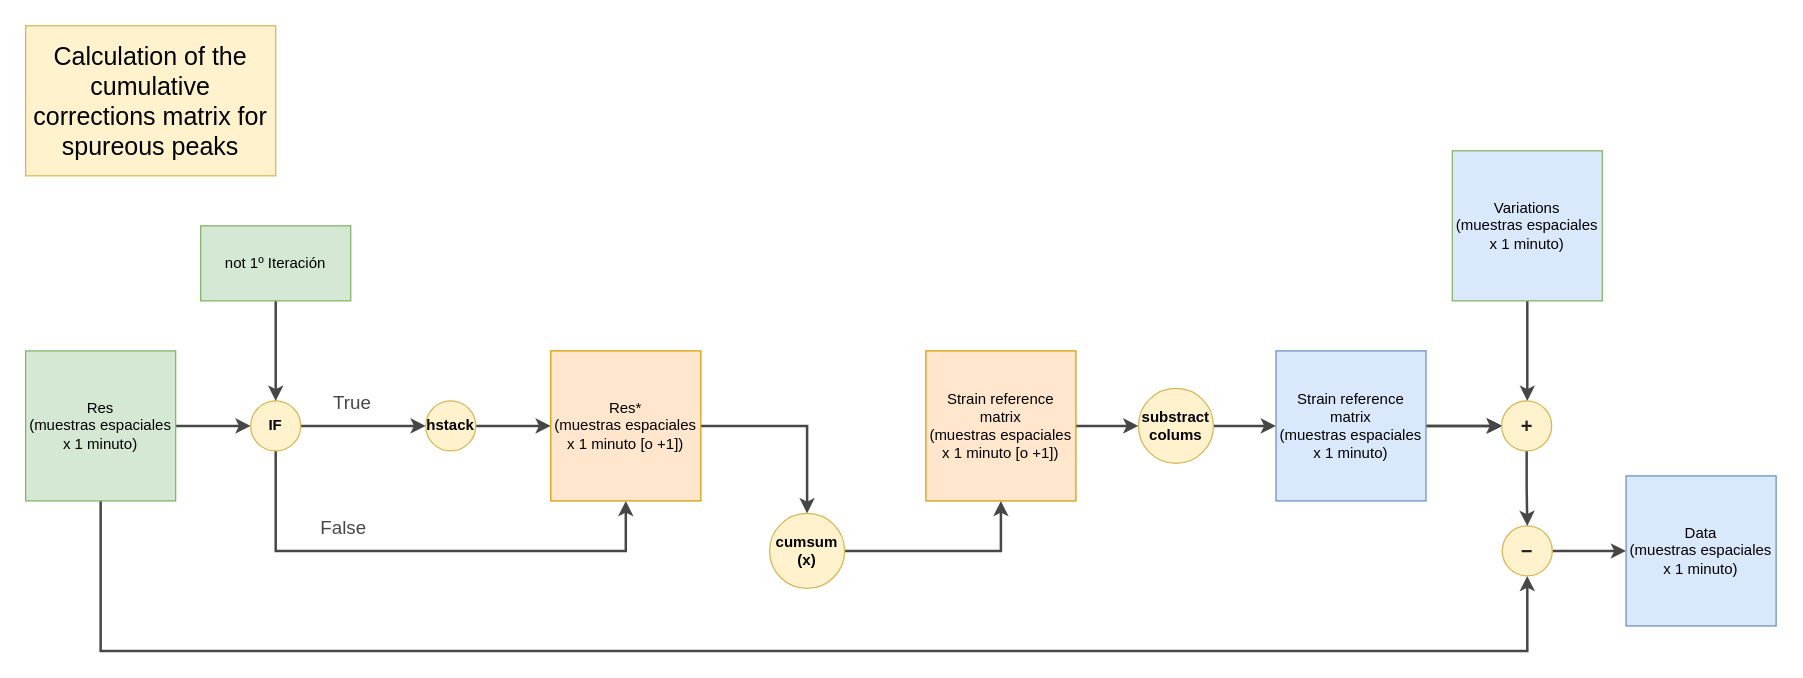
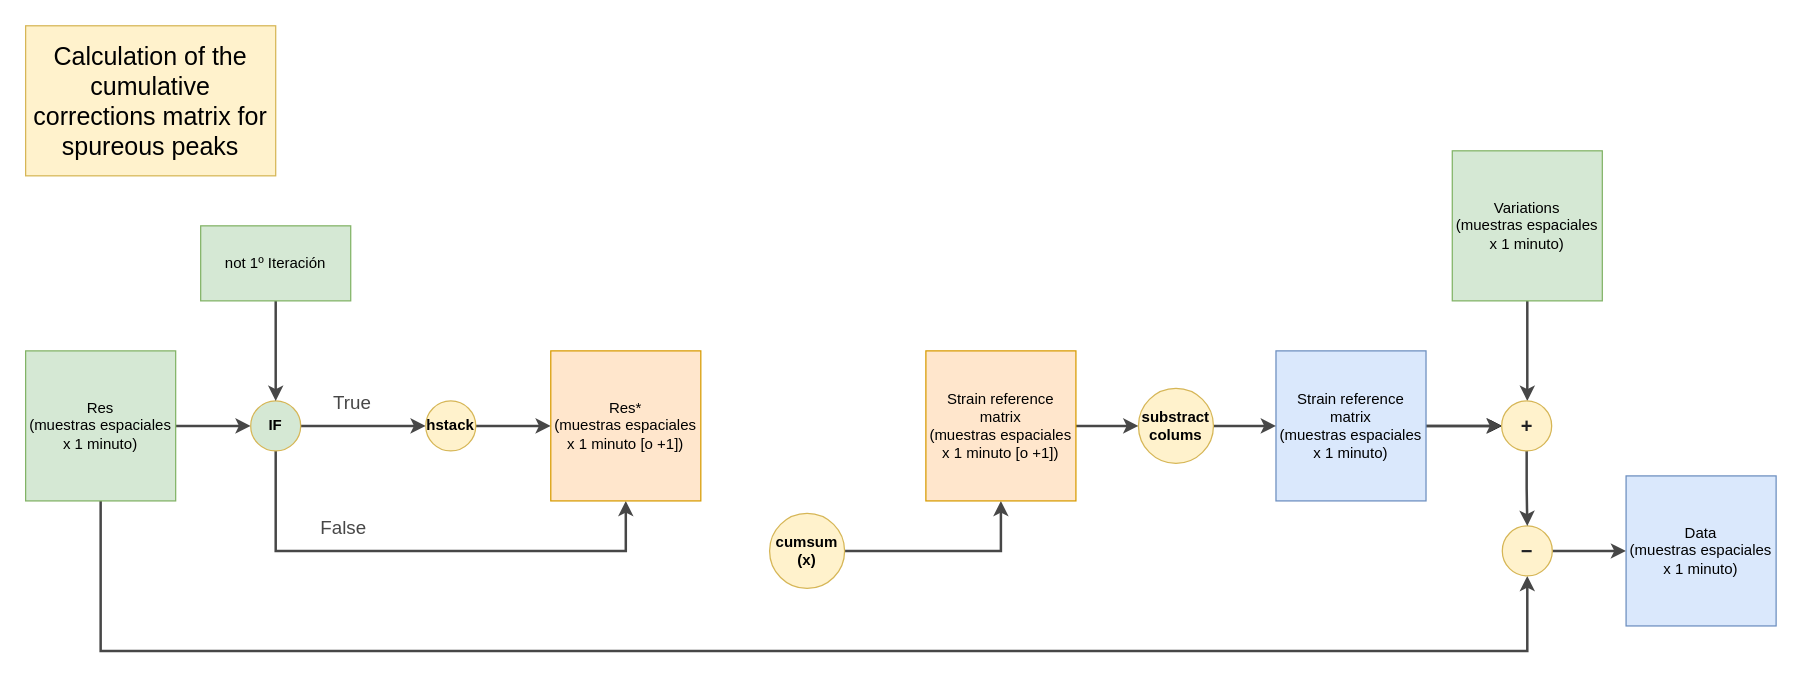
(1527, 226) -> (1527, 226)
(276, 426) -> (276, 426)
(792, 426) -> none
